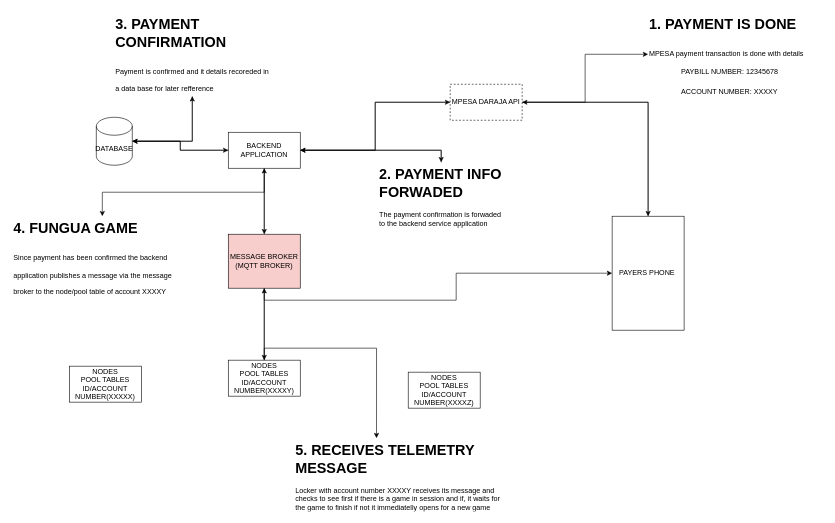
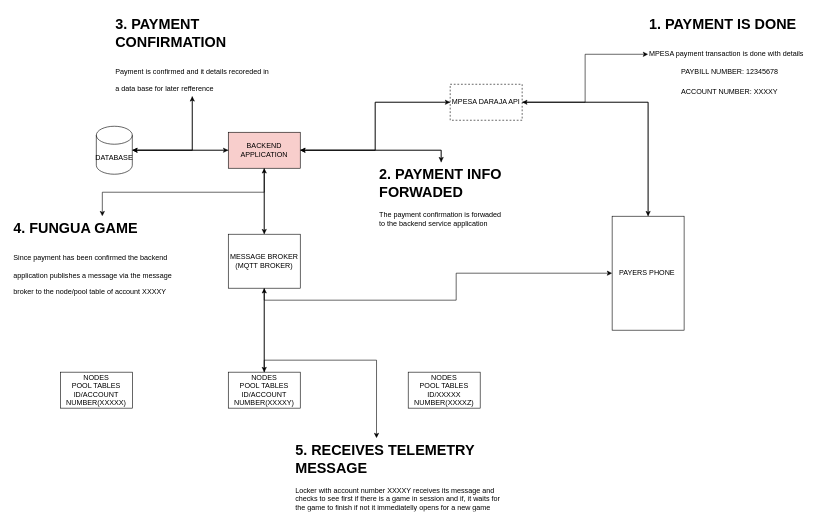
(114, 141) -> (114, 150)
(264, 150) -> (264, 150)
(264, 261) -> (264, 261)
(264, 378) -> (264, 390)
(105, 384) -> (96, 390)
(444, 390) -> (444, 390)
